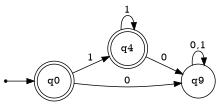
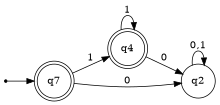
(54, 81) -> (54, 81)
(198, 81) -> (198, 81)
